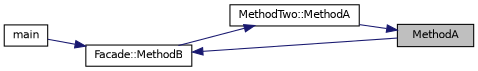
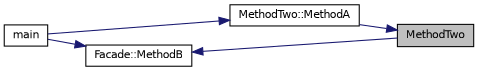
(436, 36) -> (436, 36)
(211, 37) -> (133, 27)
